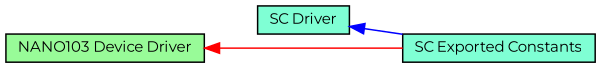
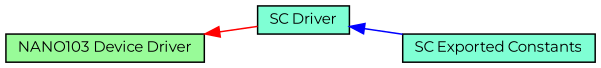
(311, 48) -> (239, 29)
